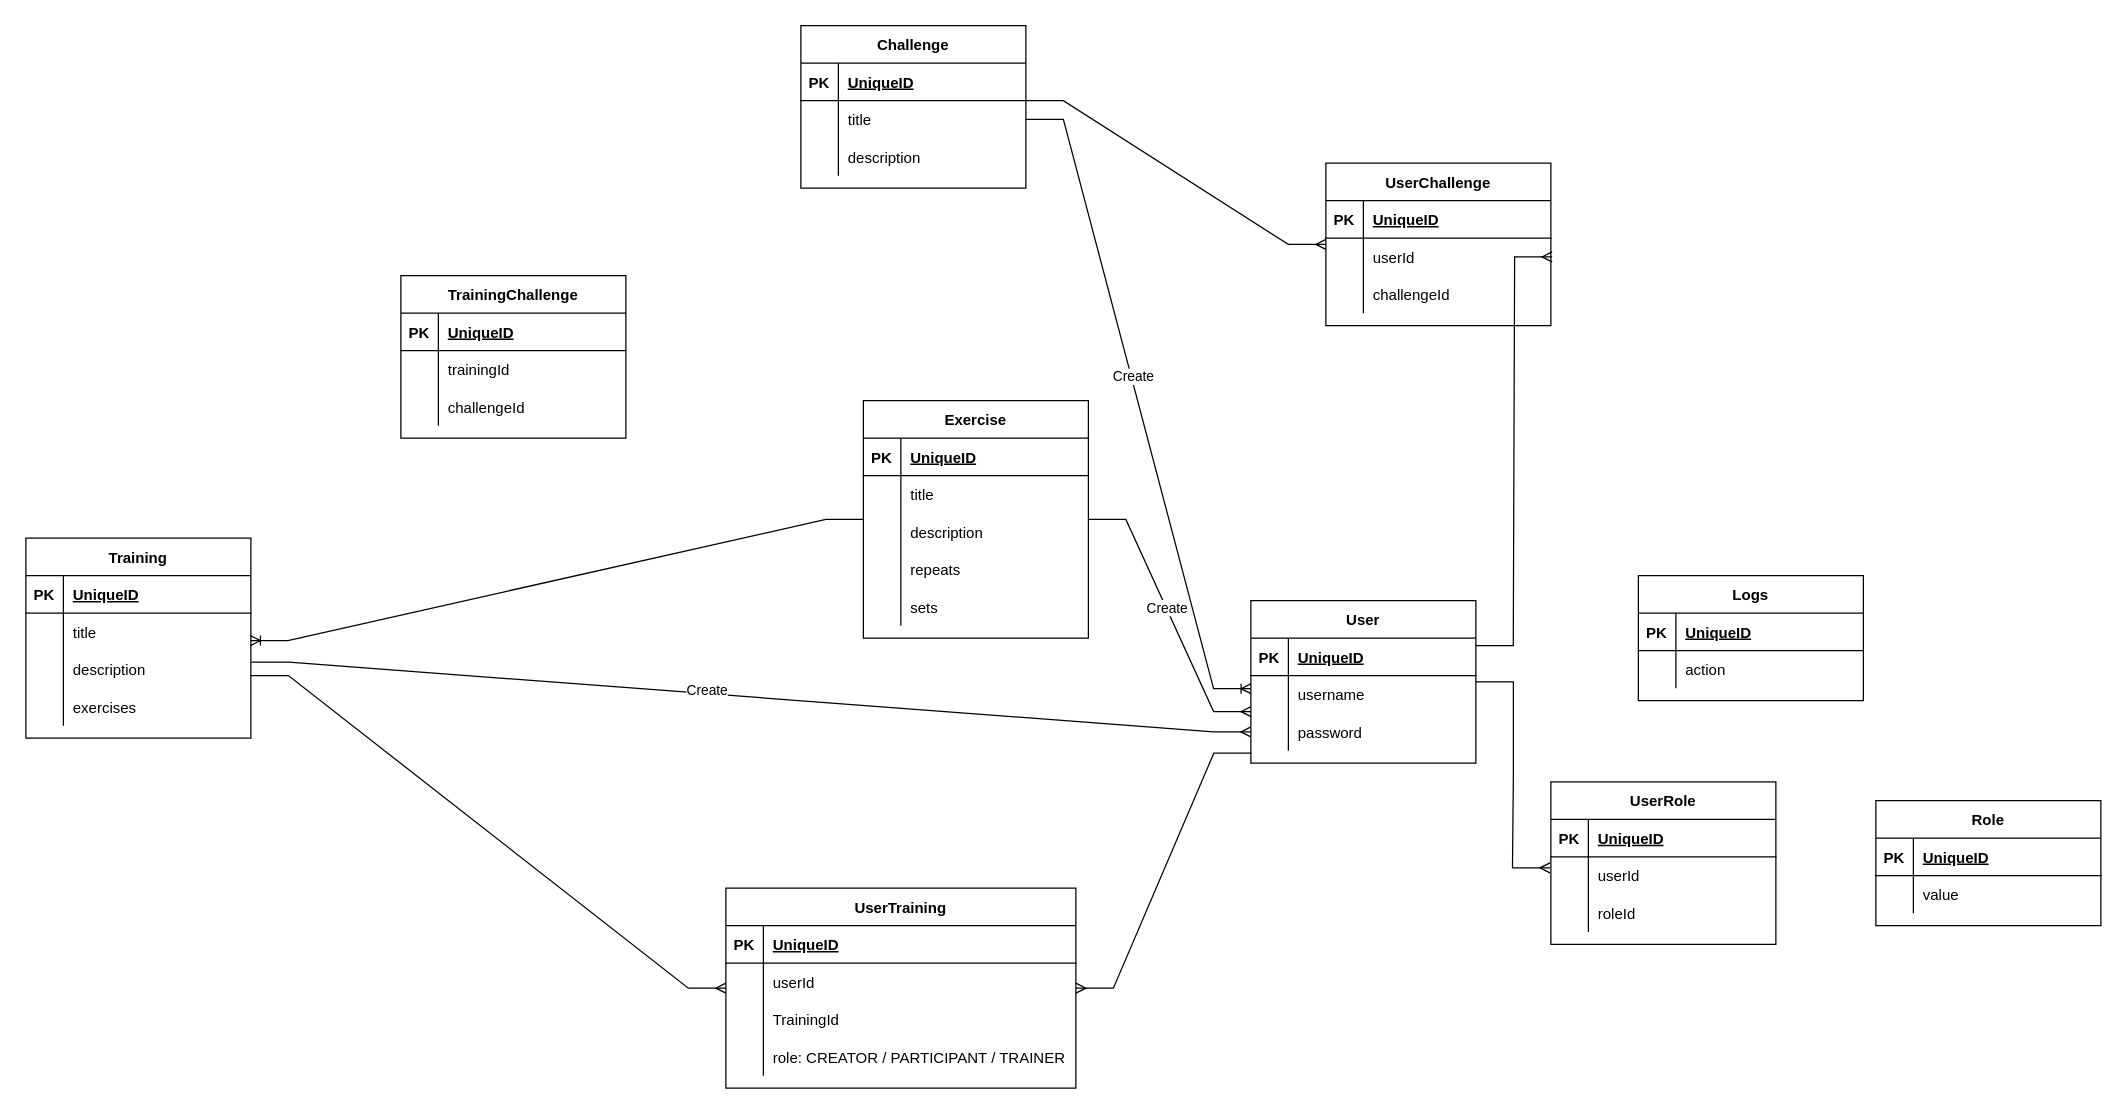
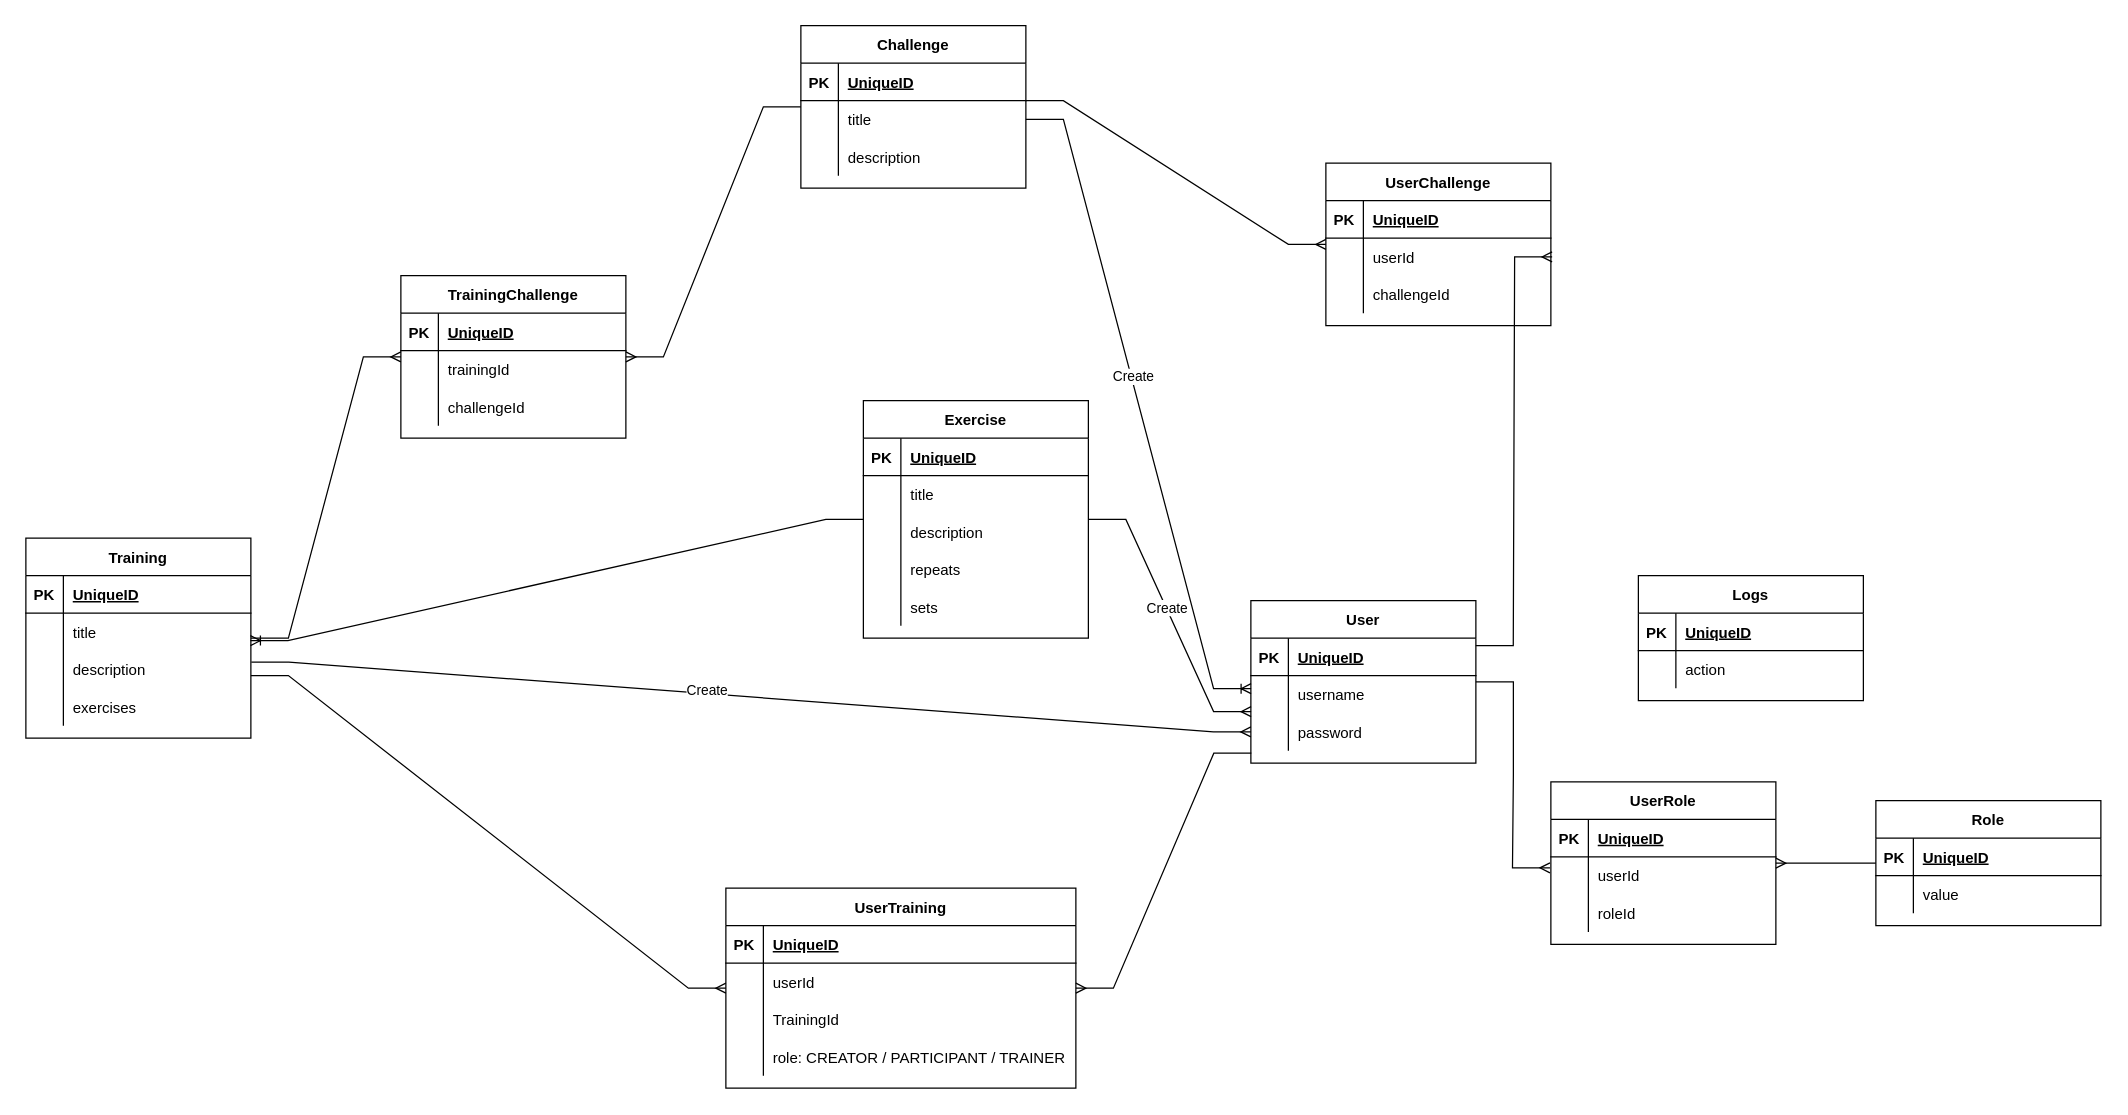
none -> (713, 232)
none -> (330, 481)
none -> (1825, 863)
